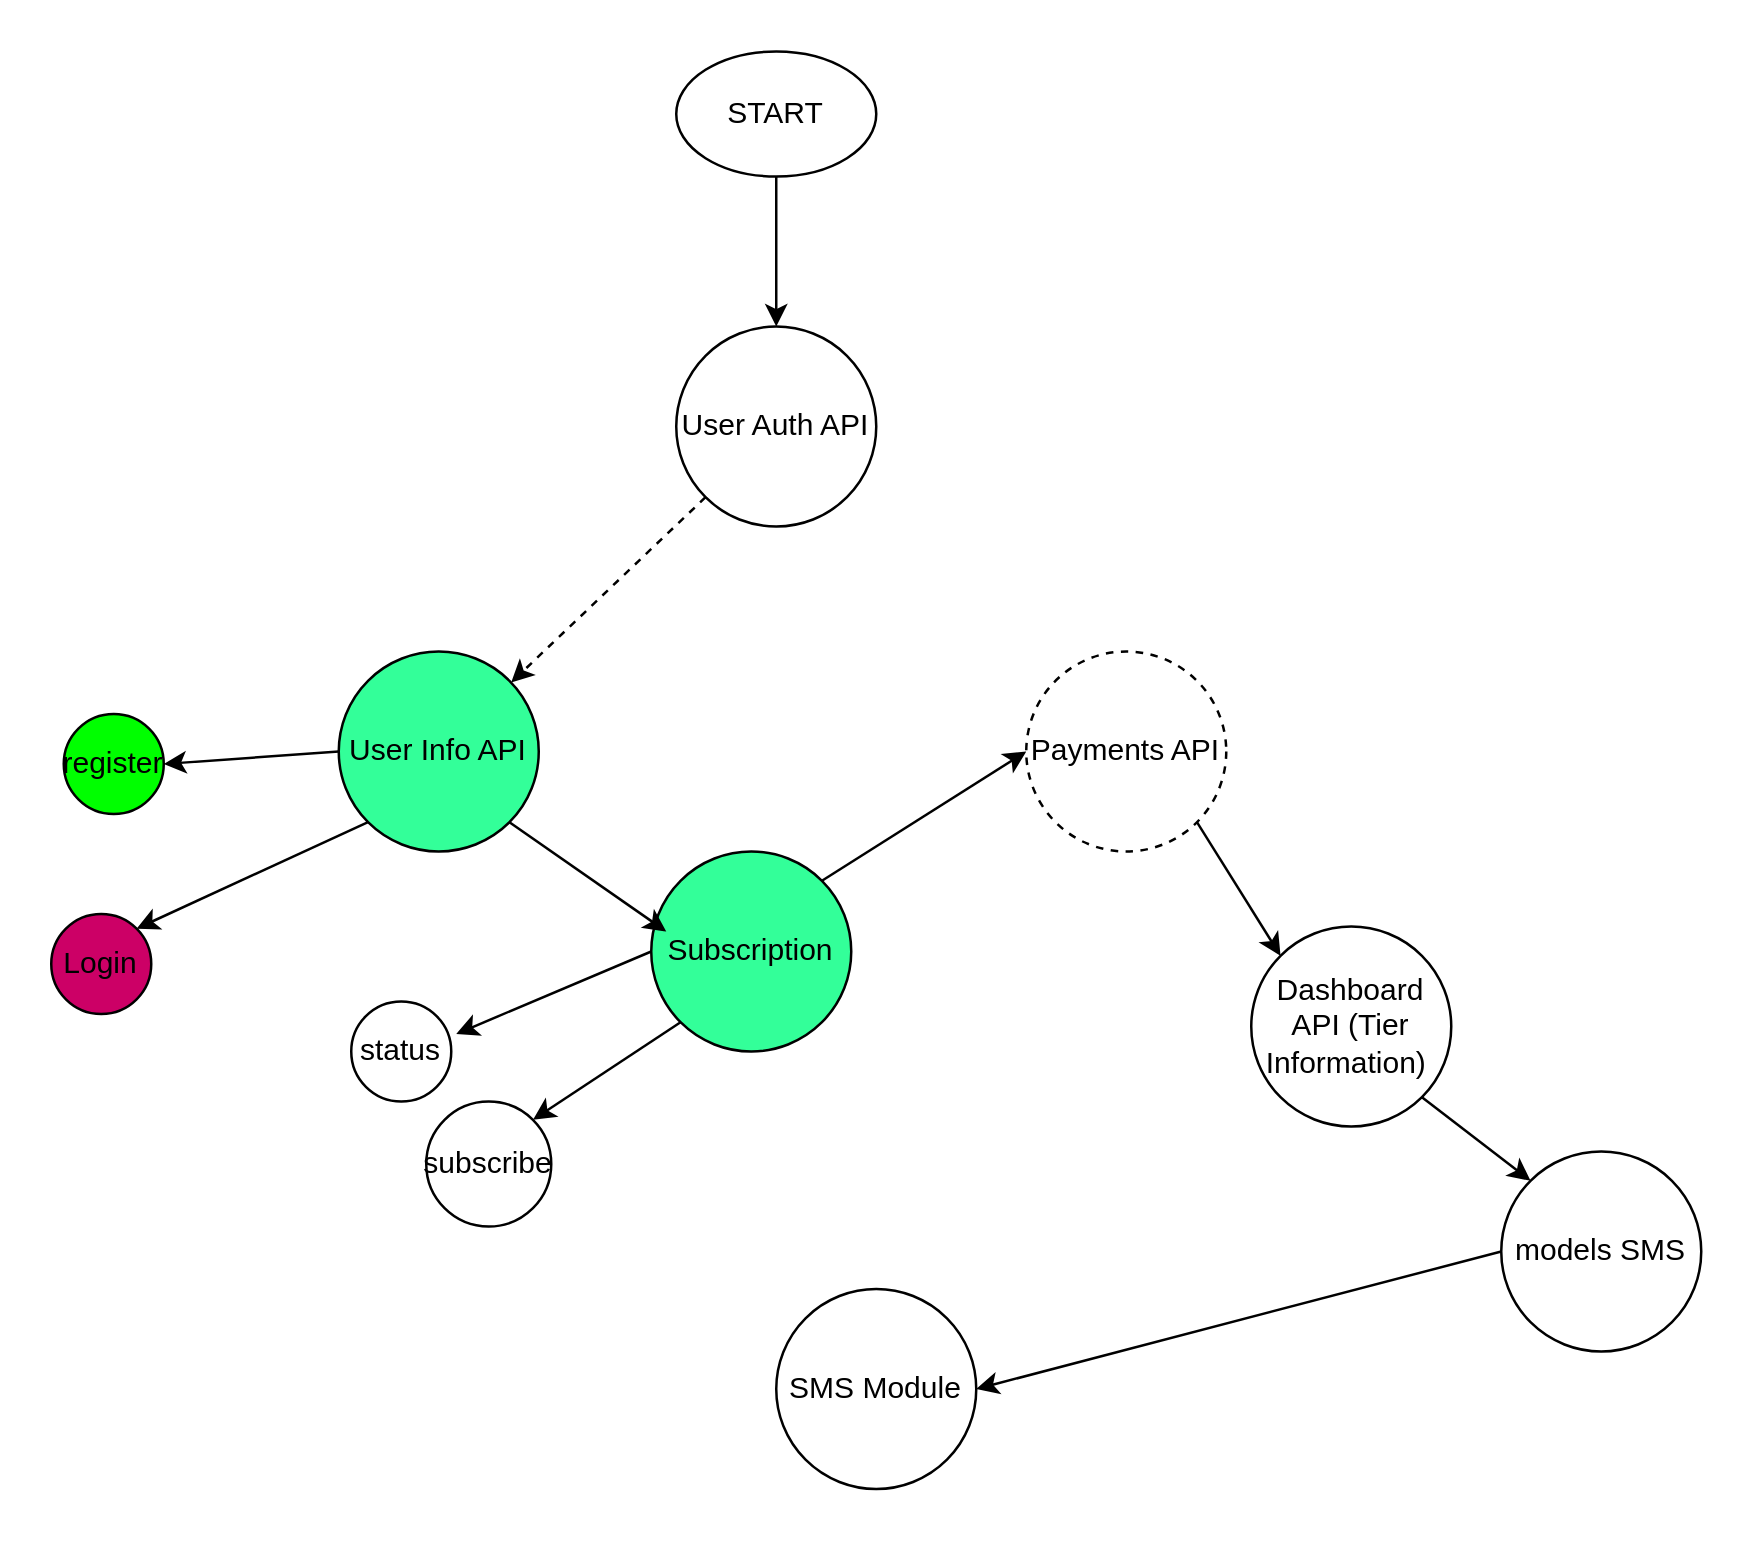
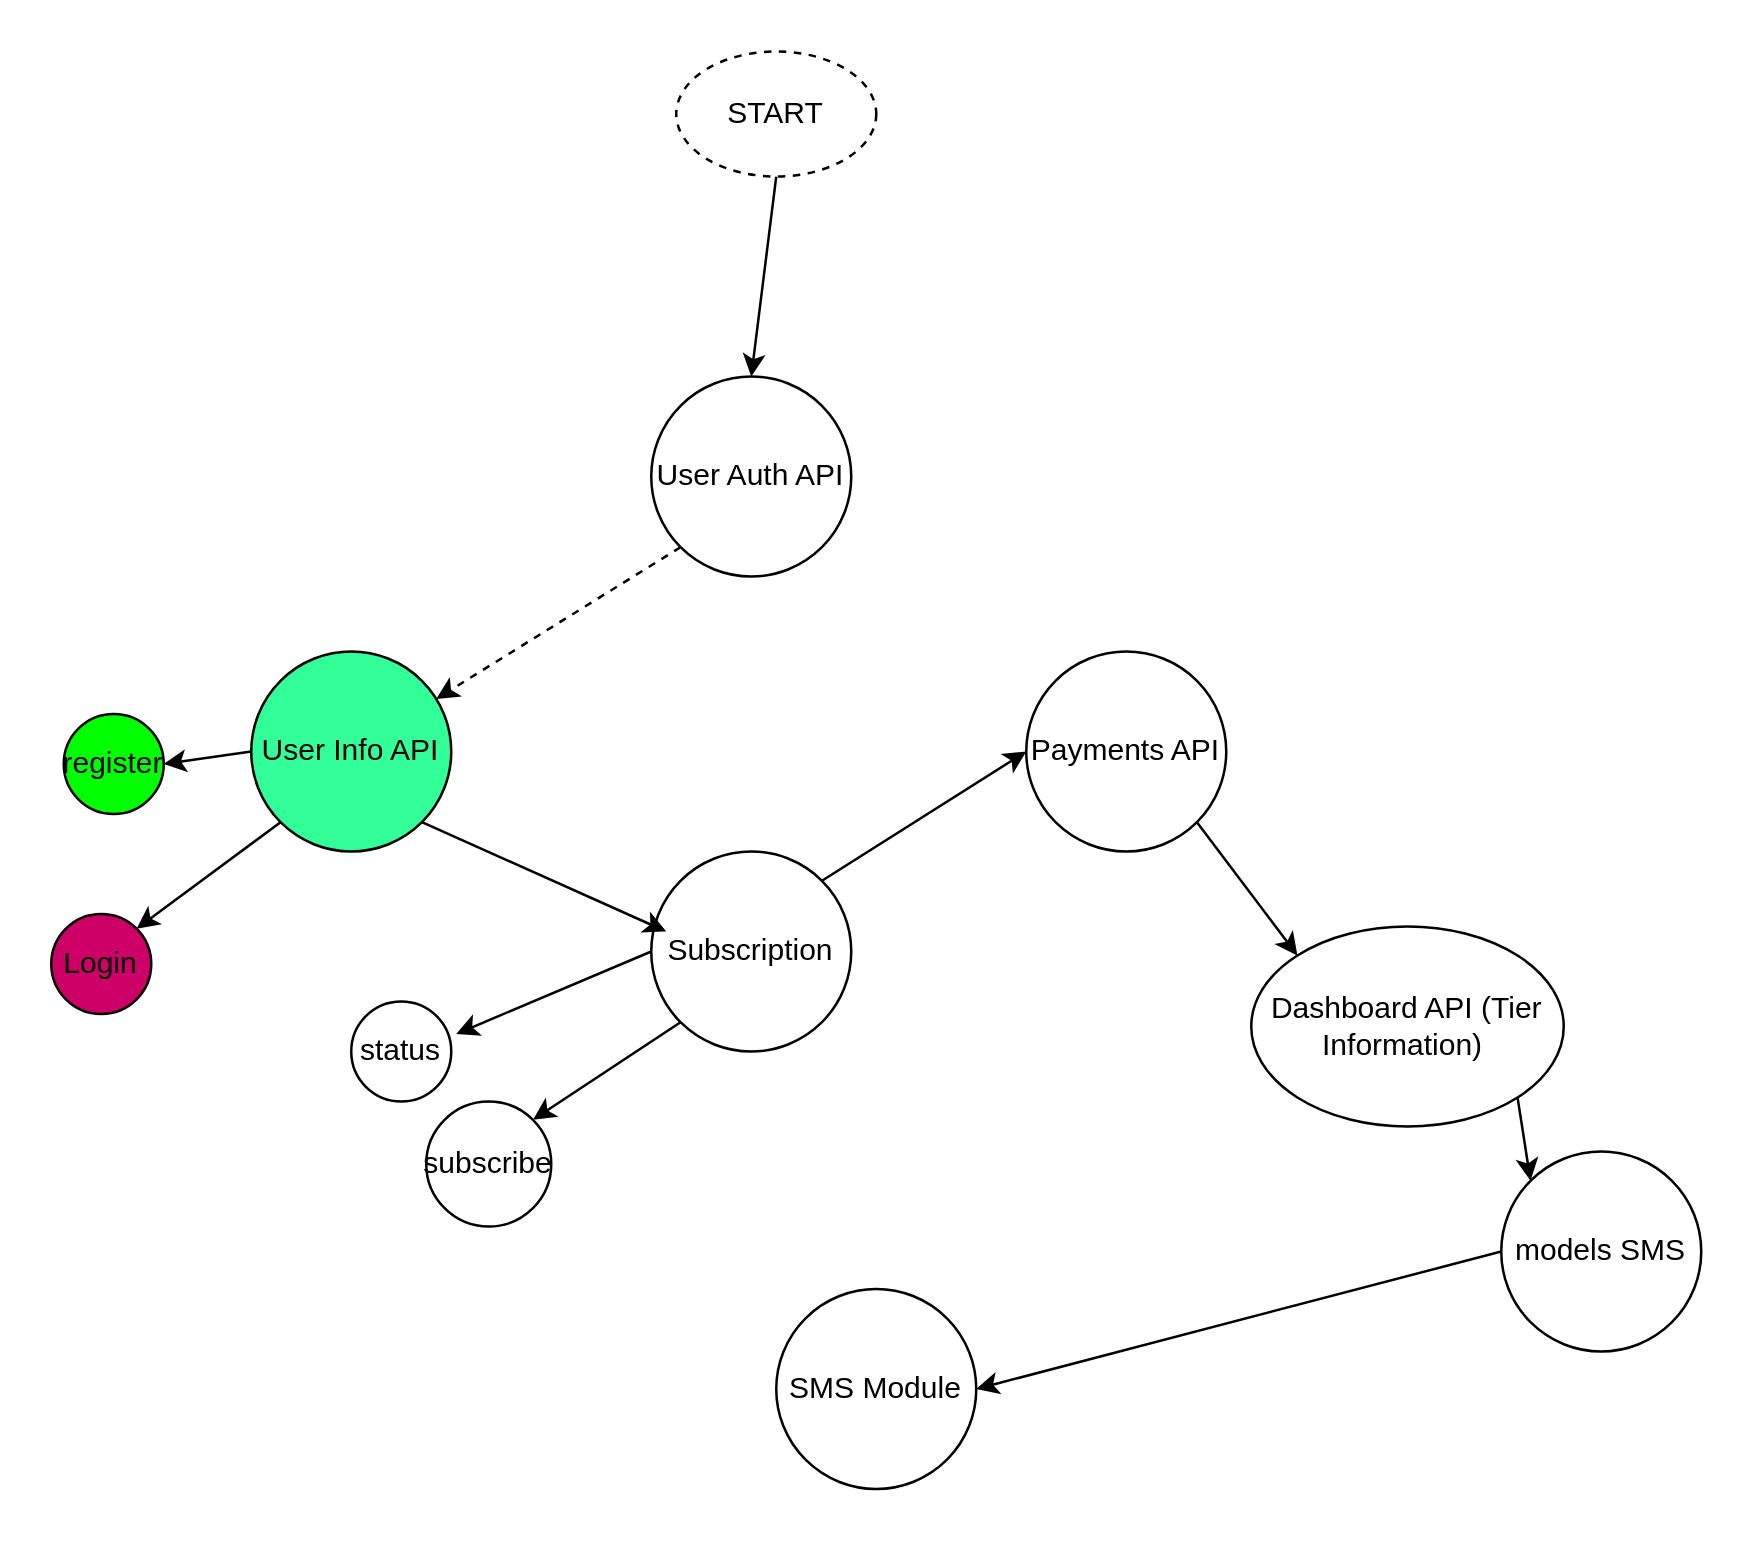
(776, 114) -> (776, 114)
(776, 426) -> (751, 476)
(439, 751) -> (351, 751)
(1126, 751) -> (1126, 751)
(751, 951) -> (751, 951)
(1351, 1026) -> (1408, 1026)
